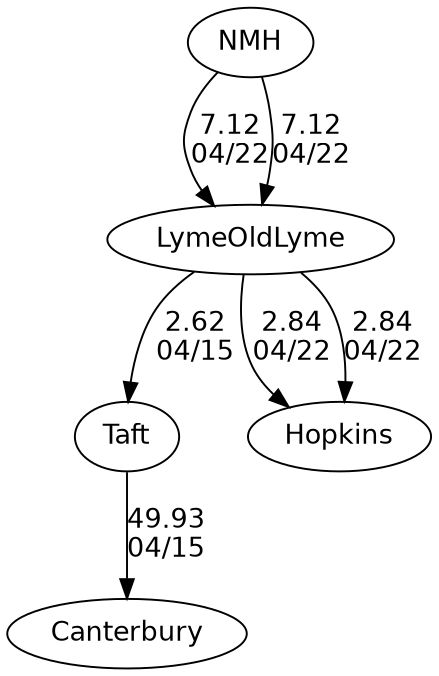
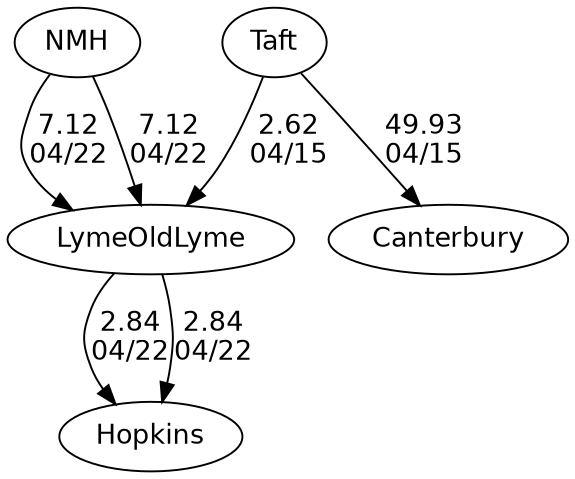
(150, 320) -> (236, 137)
